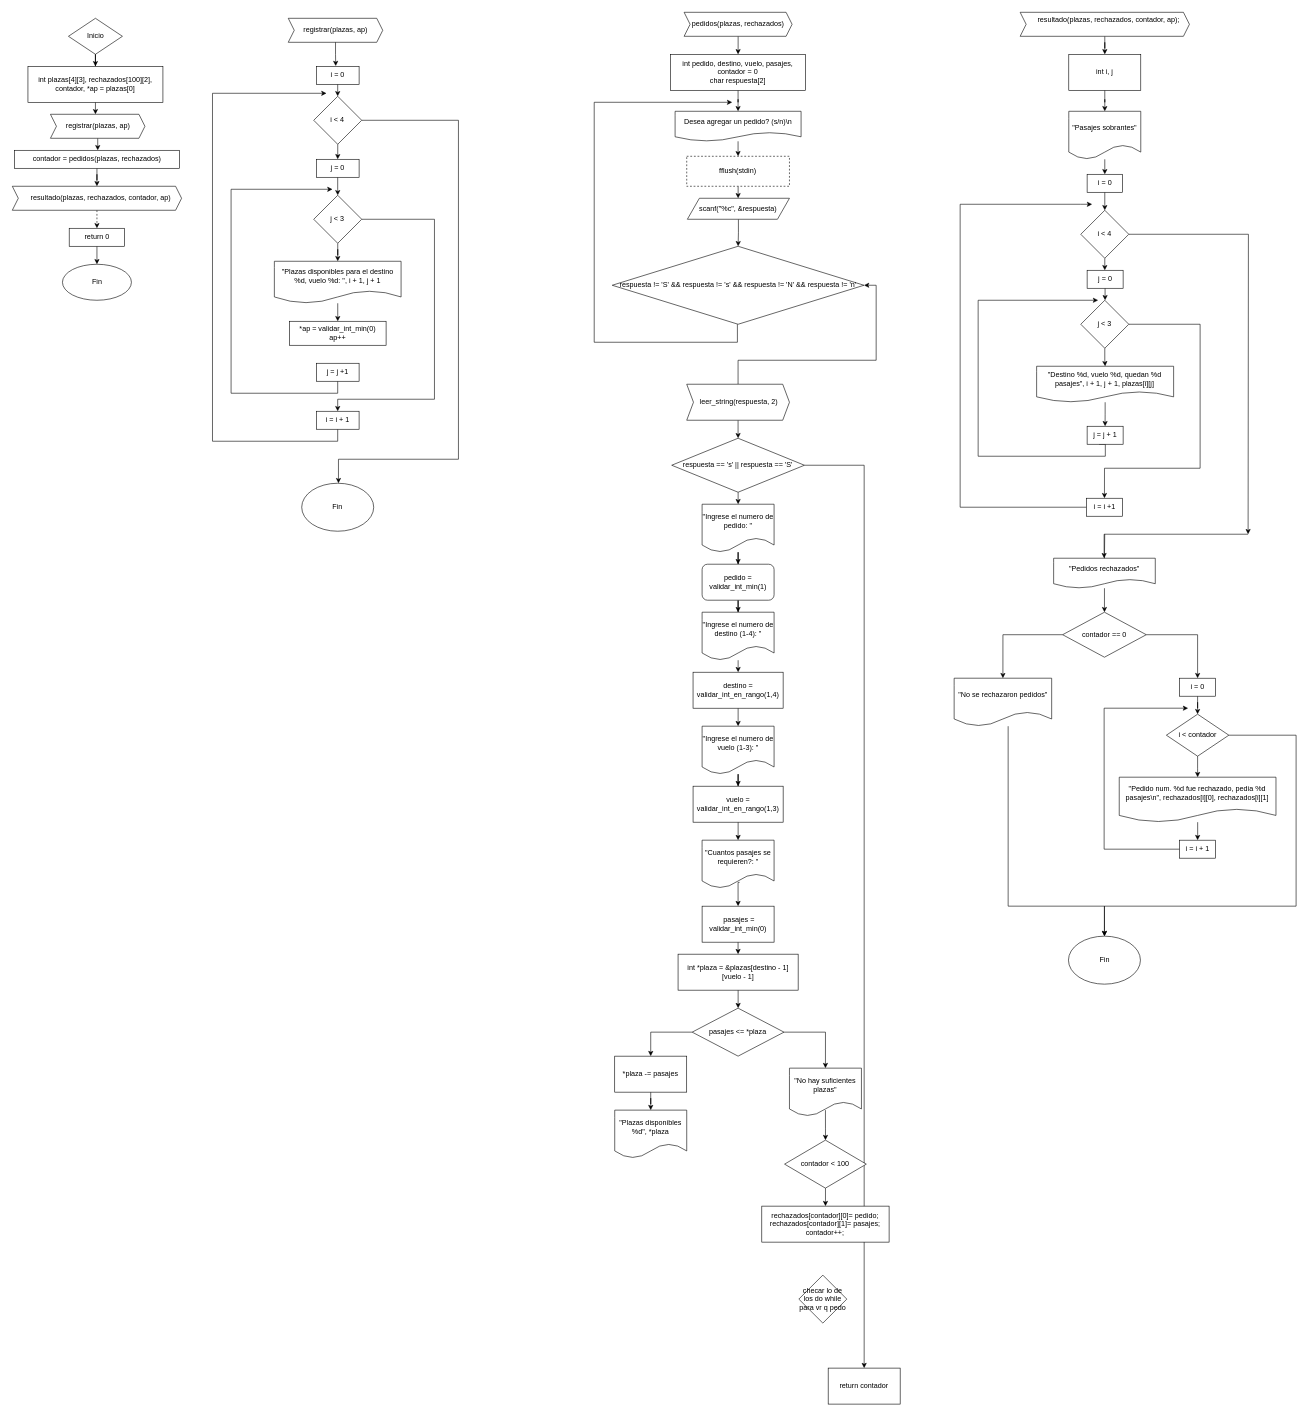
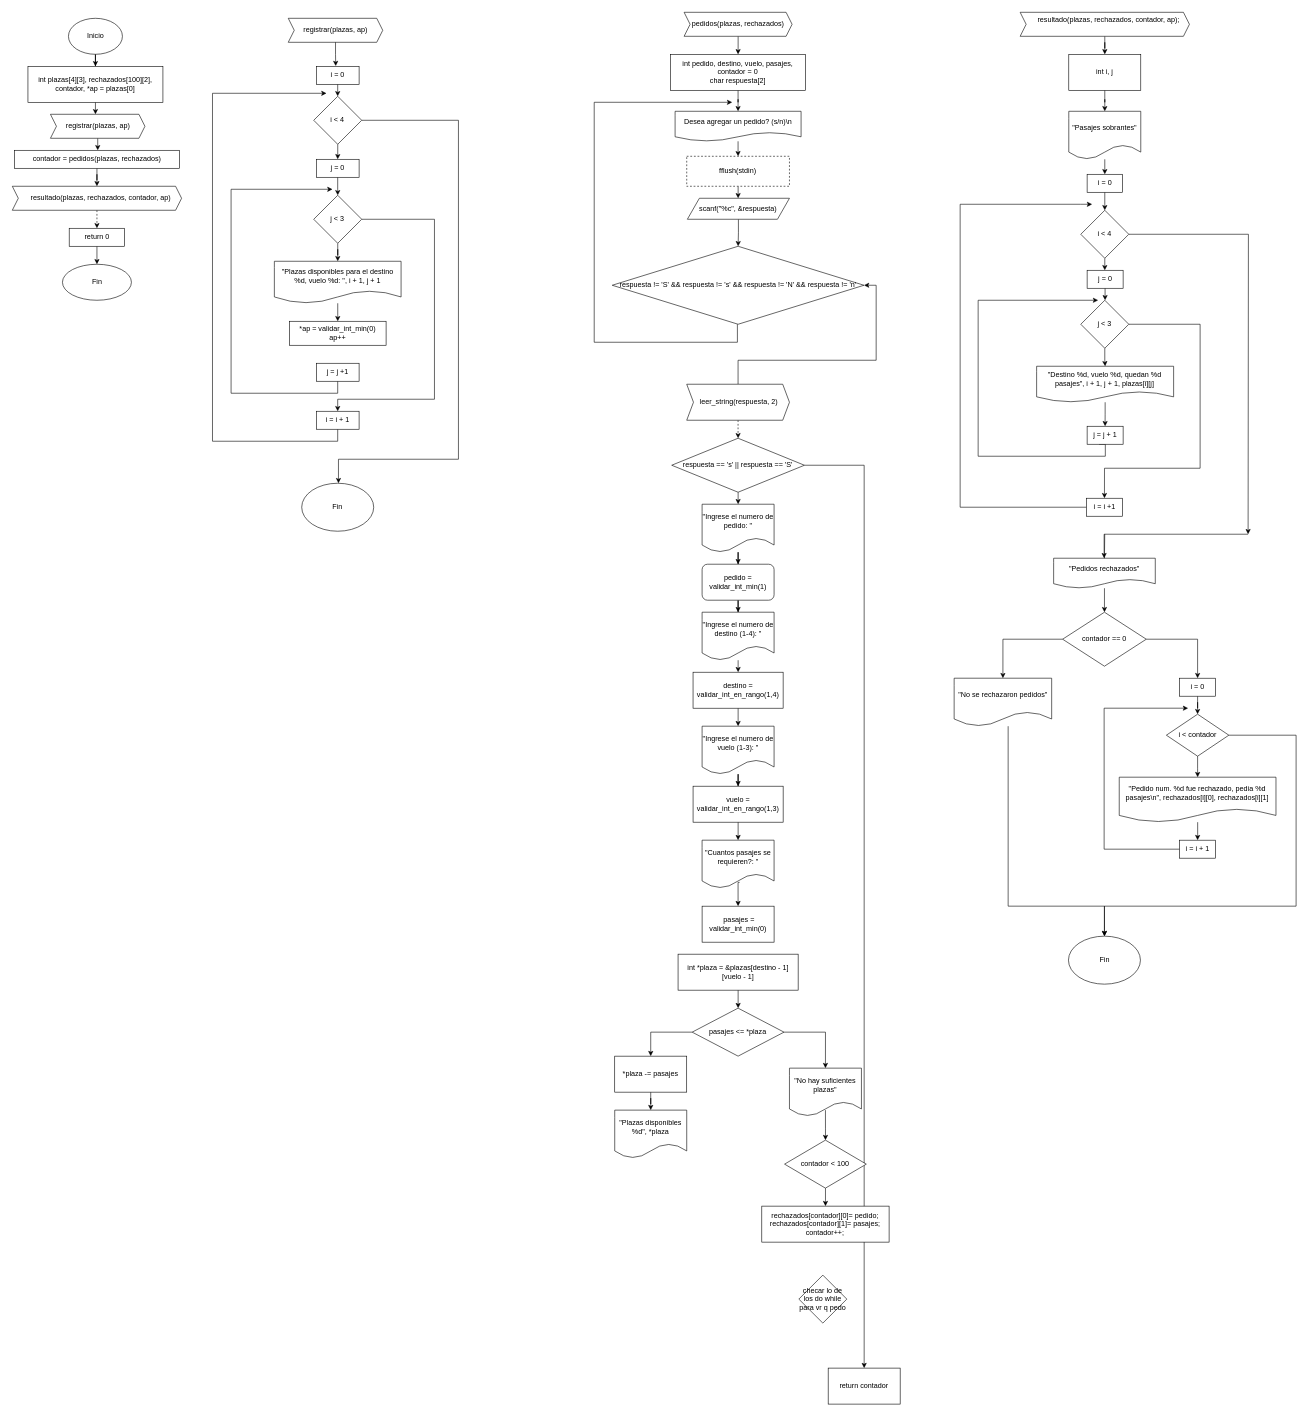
(95, 36) -> (95, 36)
(738, 427) -> (738, 427)
(1105, 635) -> (1105, 639)
(738, 948) -> none
